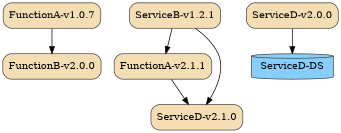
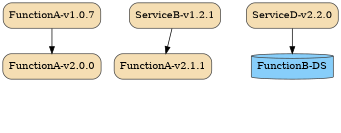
(292, 16) -> (292, 16)
(52, 66) -> (52, 66)
(292, 66) -> (292, 66)
(197, 117) -> none
